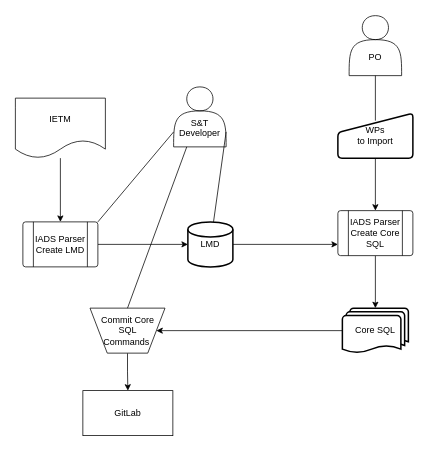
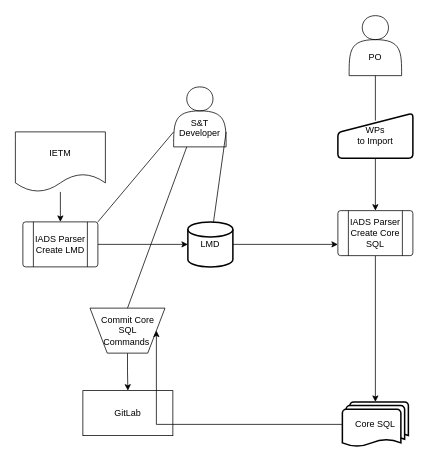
(60, 128) -> (60, 162)
(375, 330) -> (375, 424)
